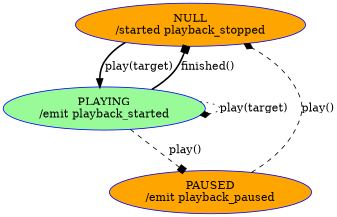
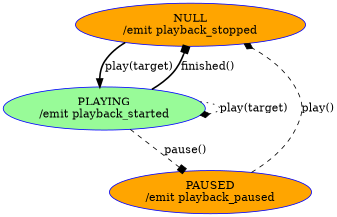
(191, 25) -> (191, 25)
(185, 150) -> (185, 150)
